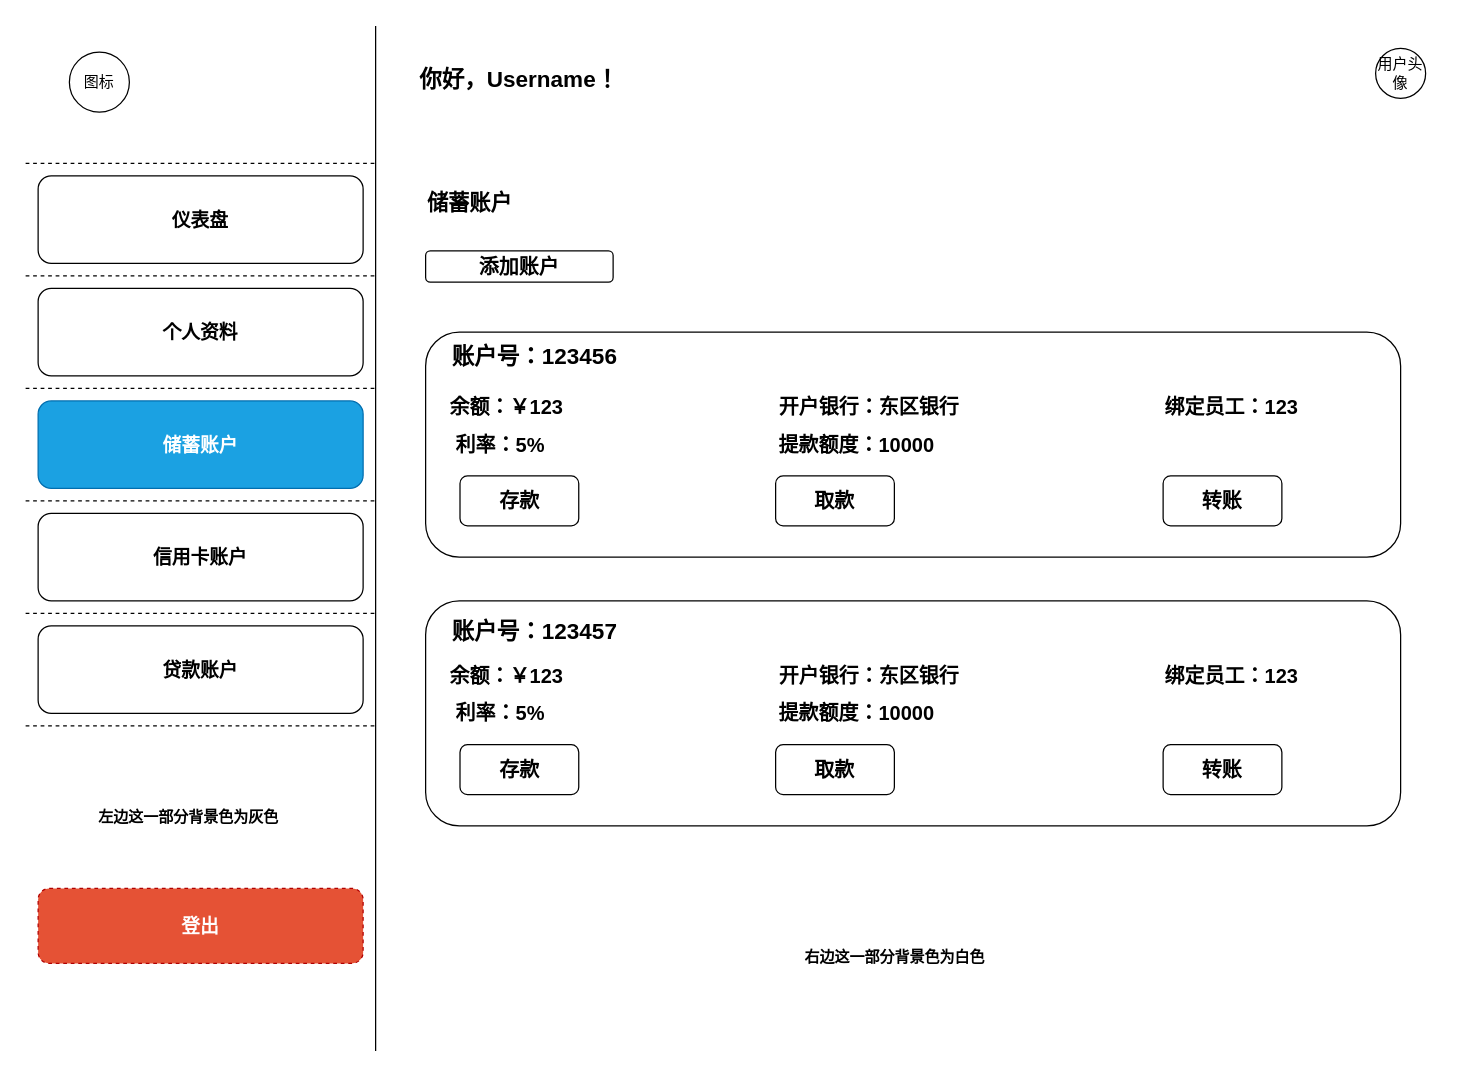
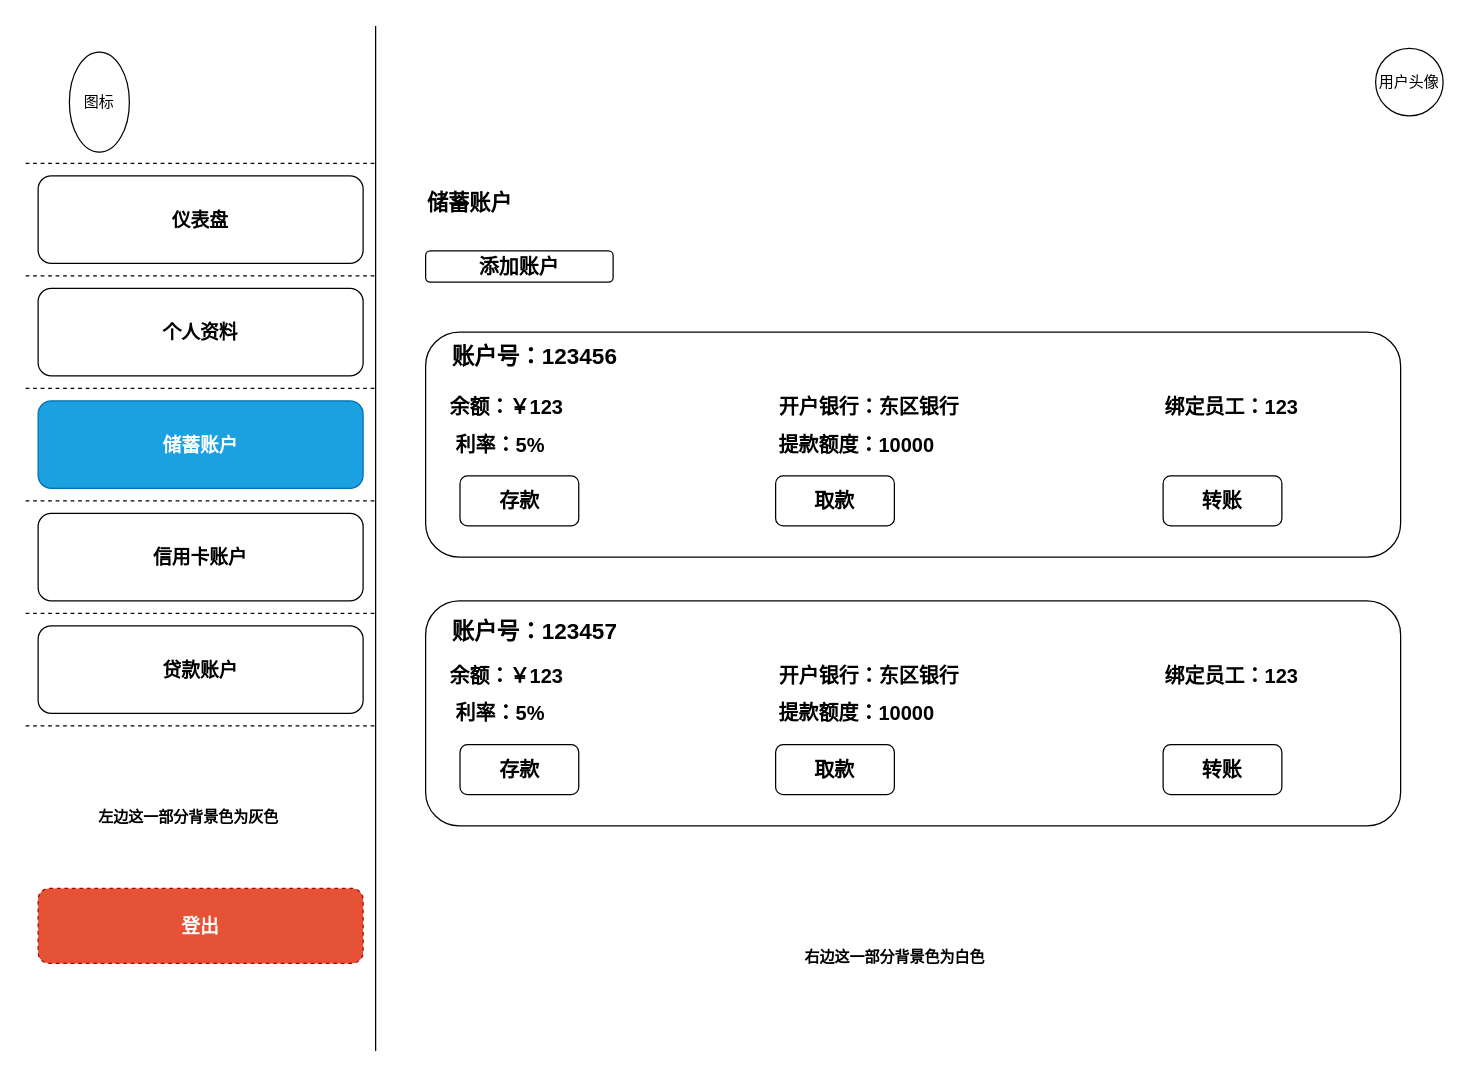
(1401, 73) -> (1409, 82)
(519, 79) -> none
(99, 82) -> (99, 102)
